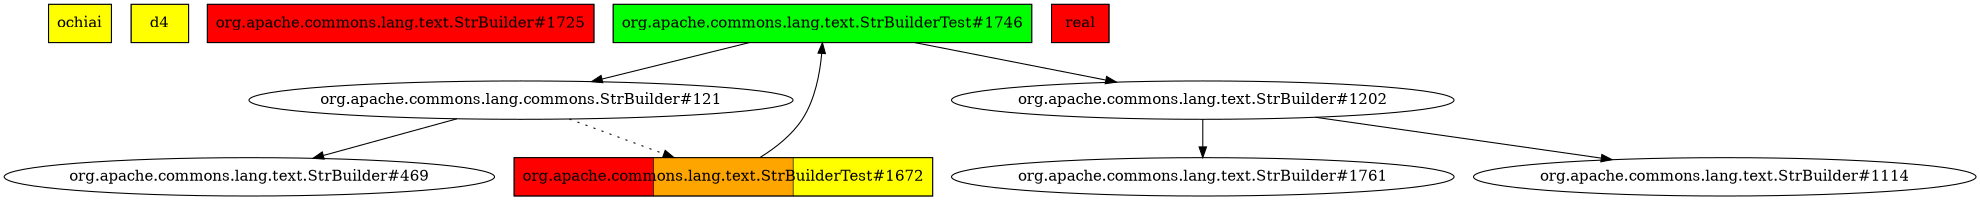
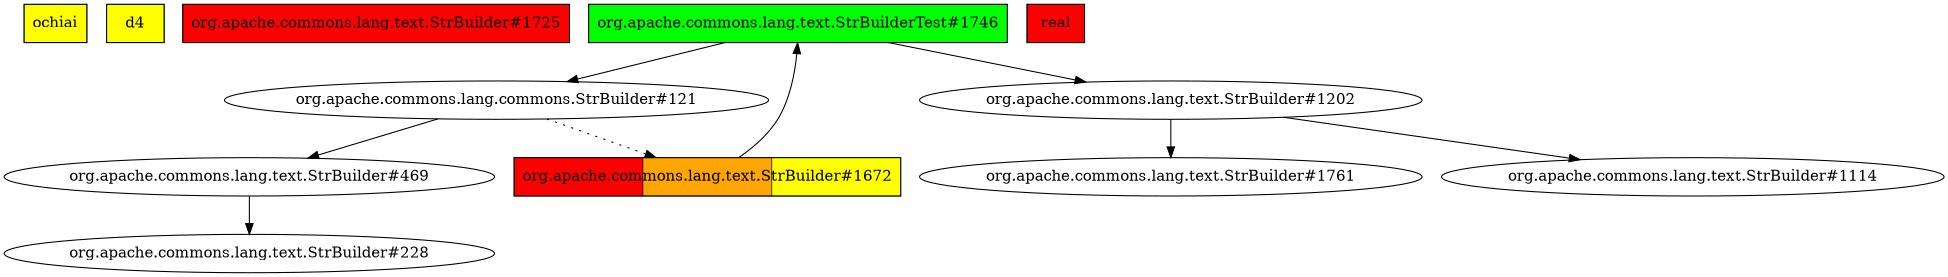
(723, 177) -> (707, 177)
none -> (249, 254)
